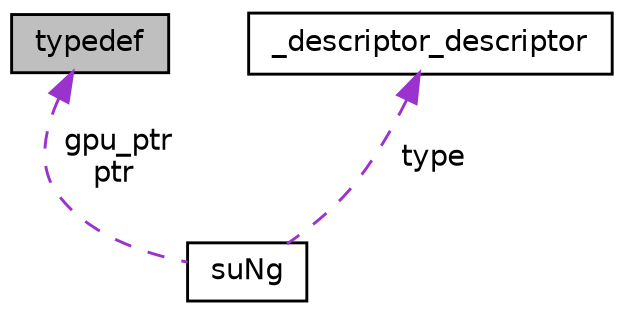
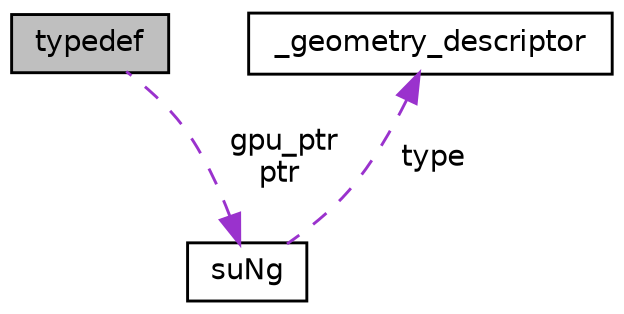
(430, 44) -> (430, 44)
(74, 212) -> (190, 136)
